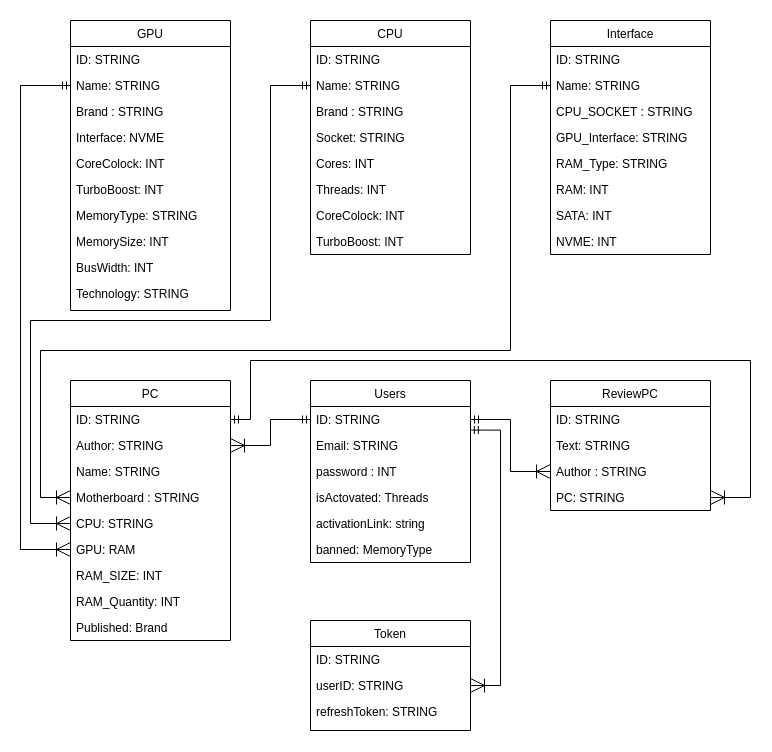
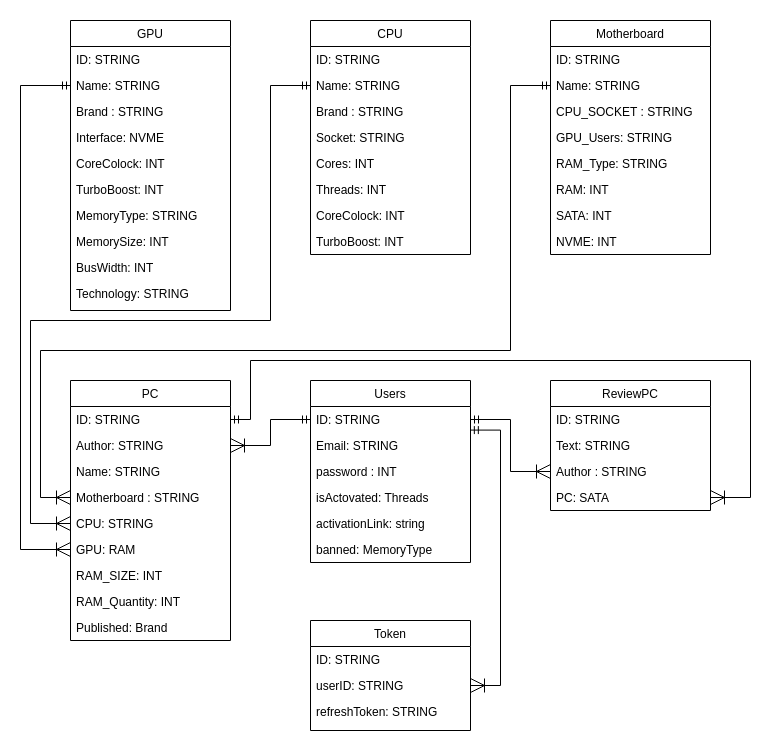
(630, 34) -> (630, 34)
(624, 139) -> (611, 139)
(587, 499) -> (580, 499)
